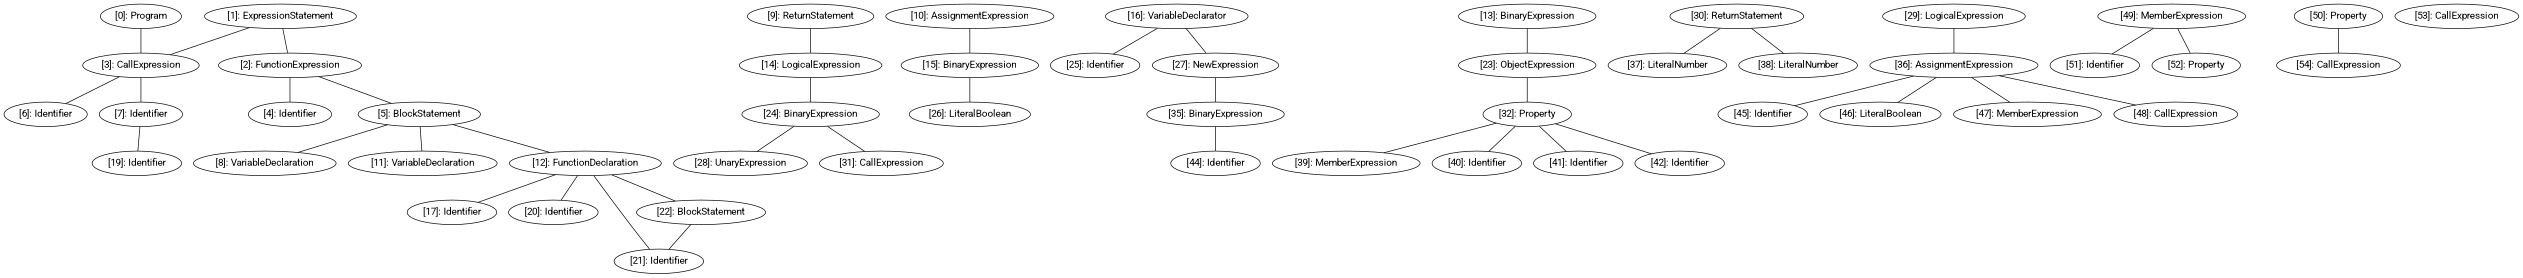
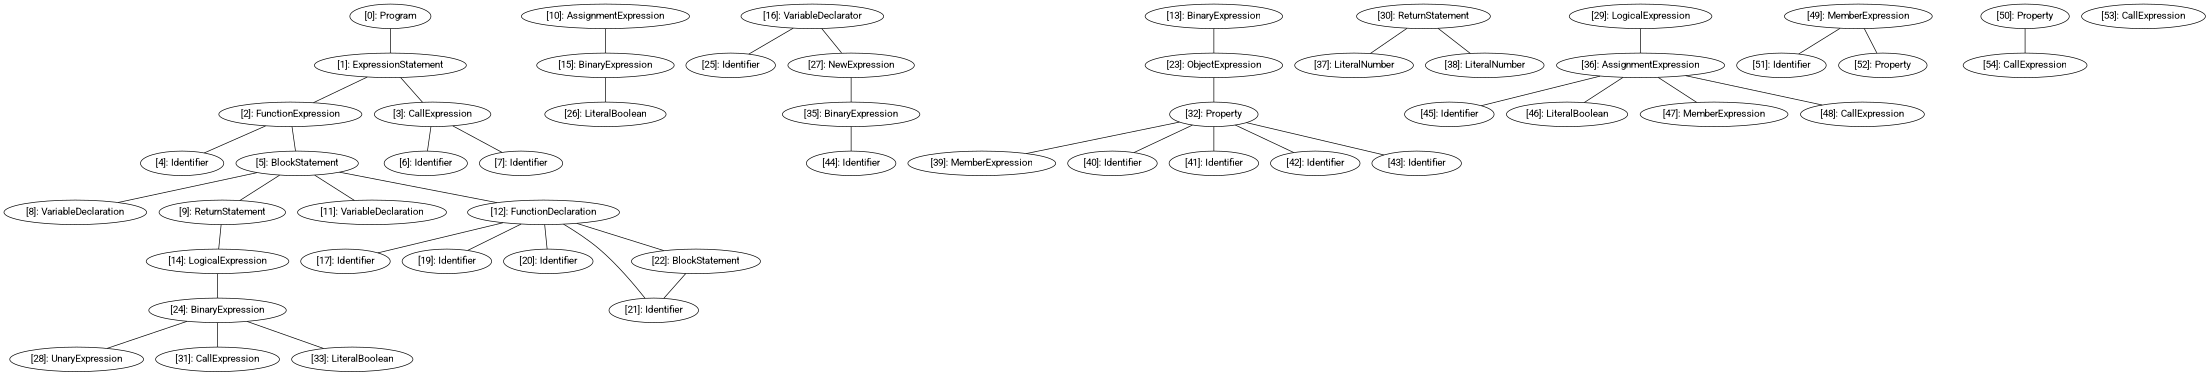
(141, 41) -> (390, 41)
(139, 139) -> (494, 237)
none -> (1417, 163)
none -> (260, 188)
none -> (352, 359)
